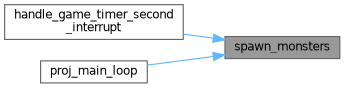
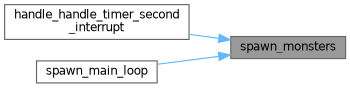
(94, 22) -> (97, 22)
(94, 72) -> (97, 72)
